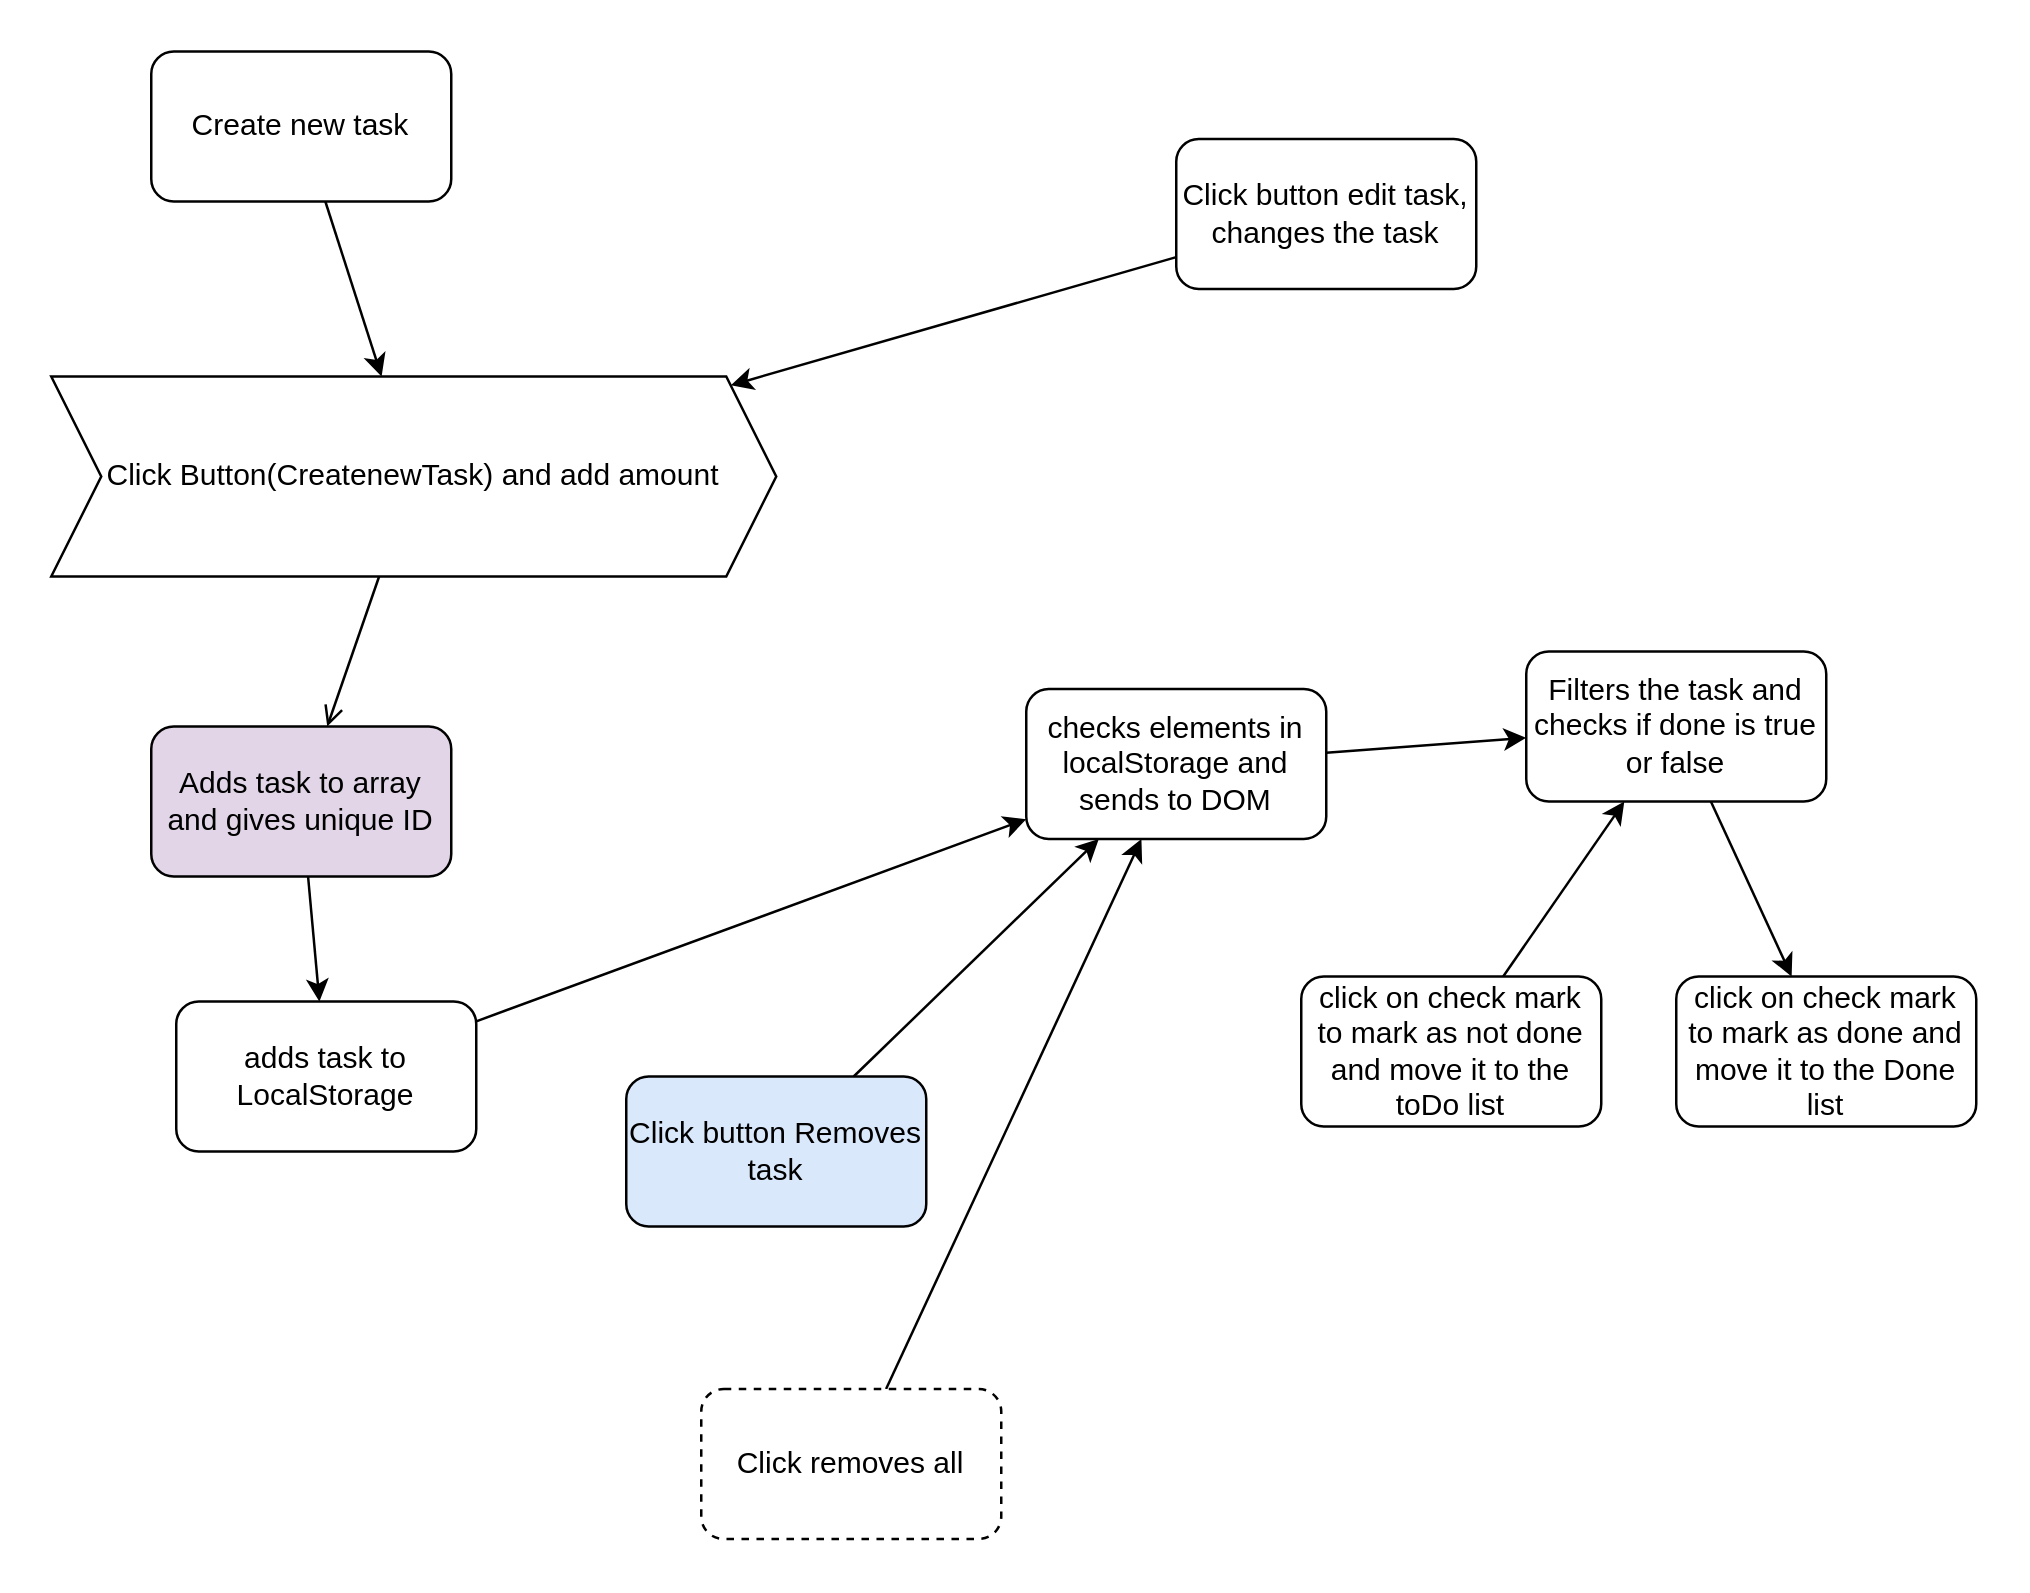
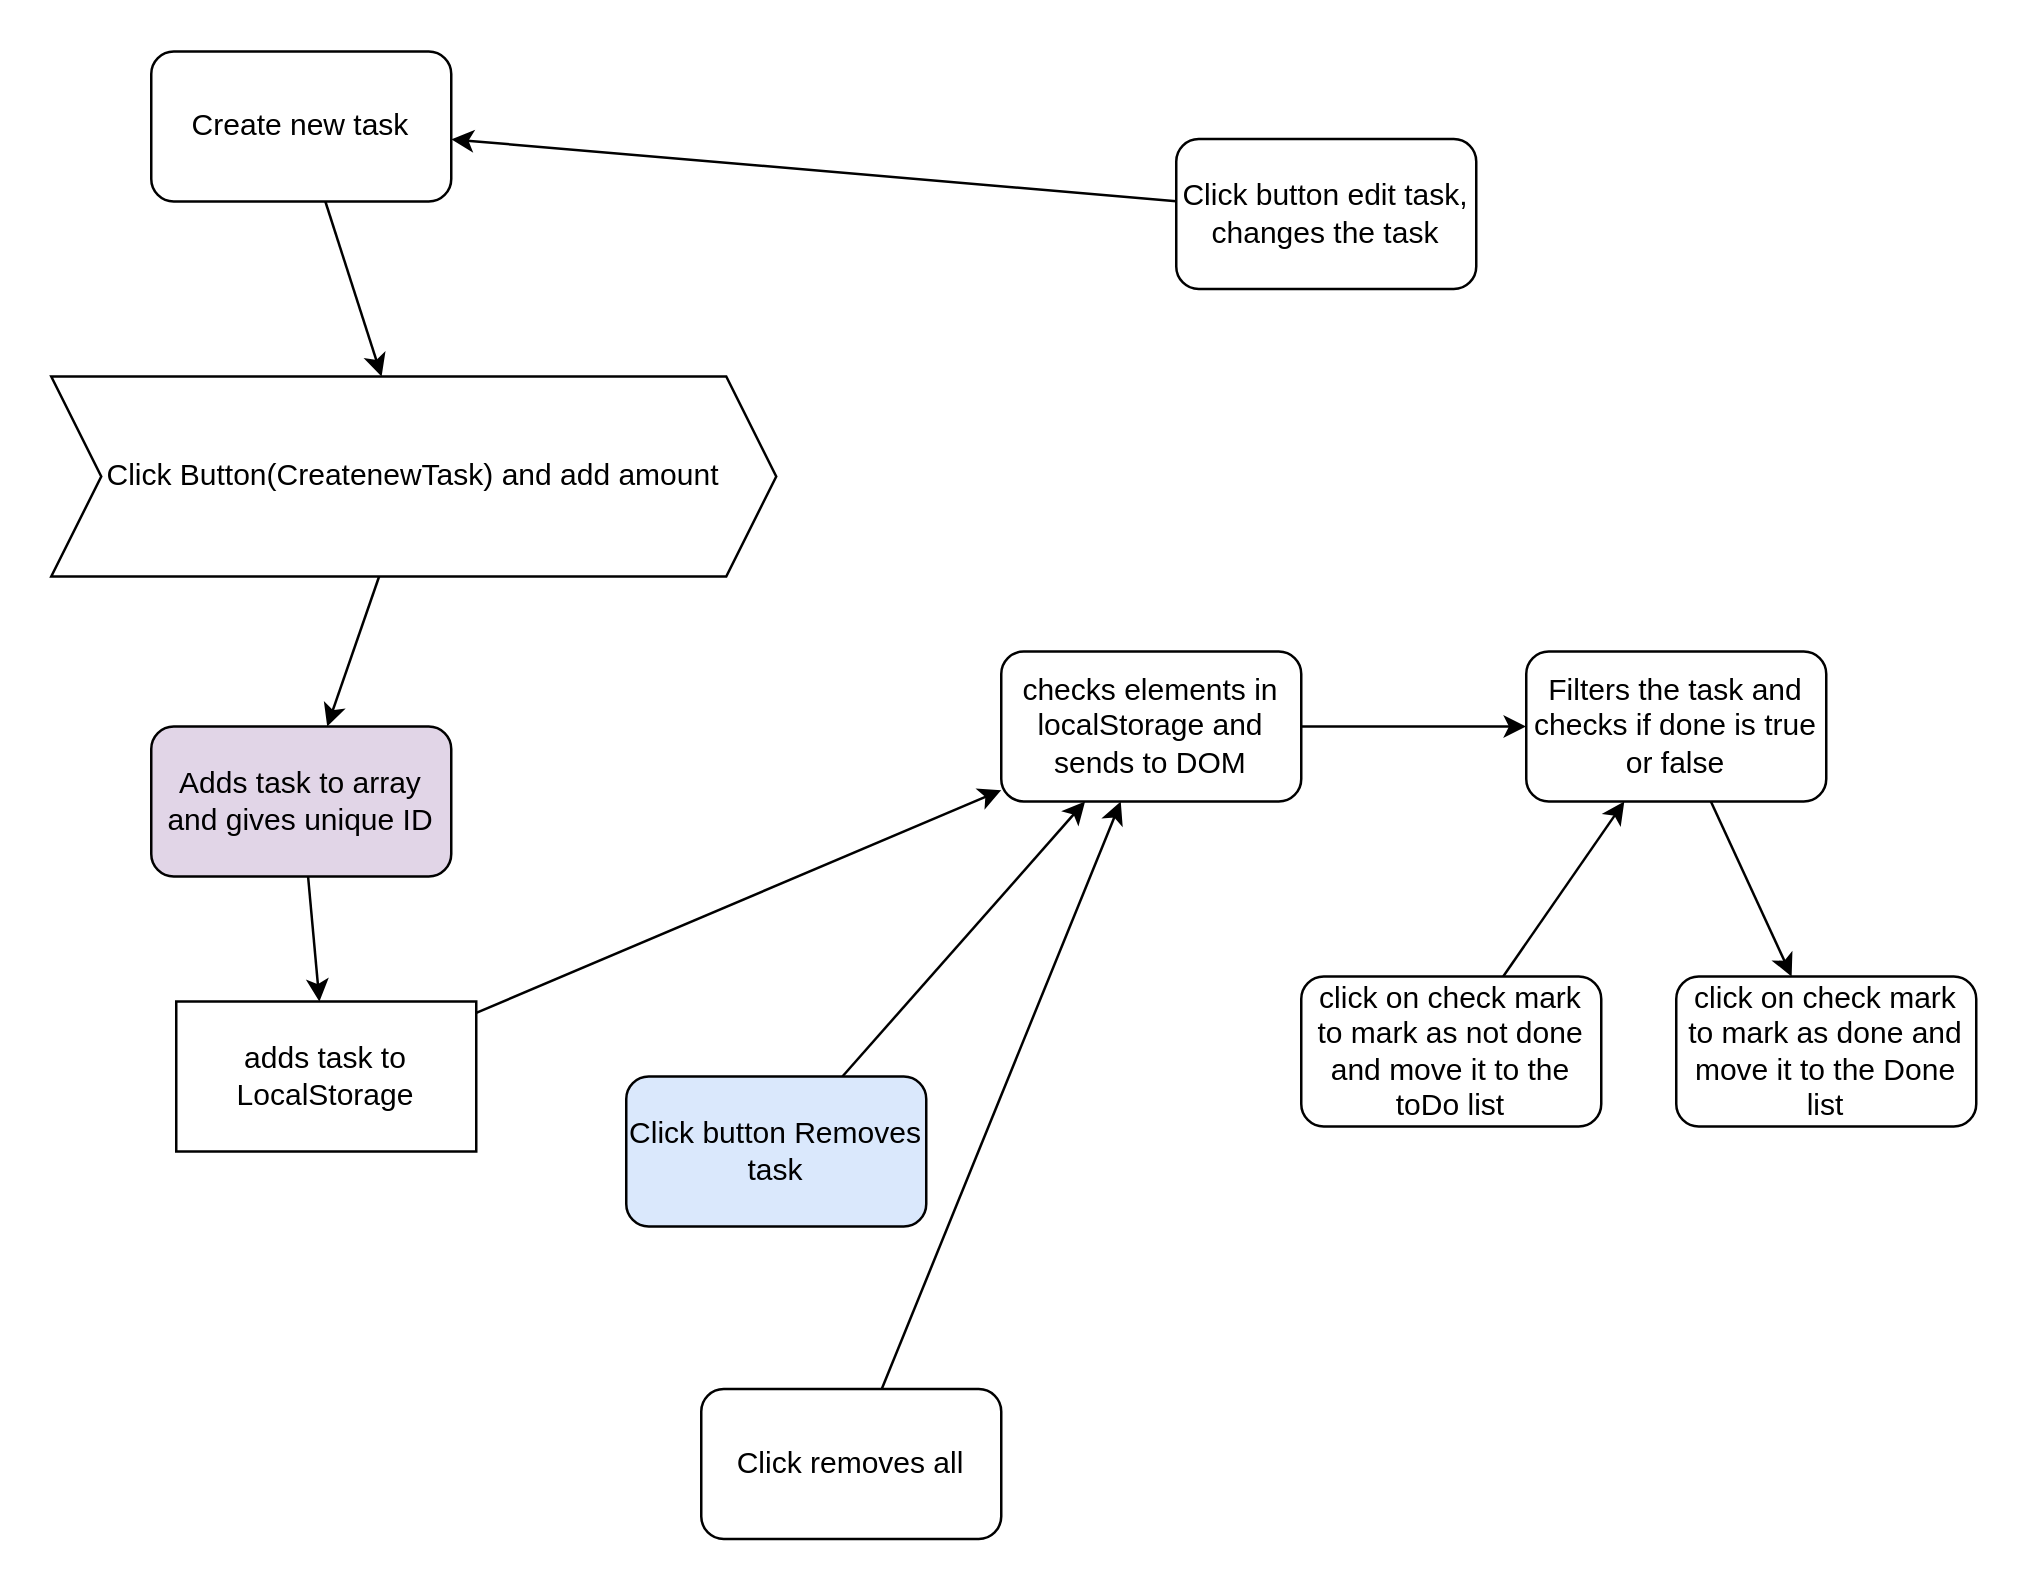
(962, 319) -> (822, 171)
(332, 713) -> (333, 709)
(1176, 764) -> (1151, 726)
(326, 1076) -> (326, 1076)
(851, 1464) -> (851, 1464)
